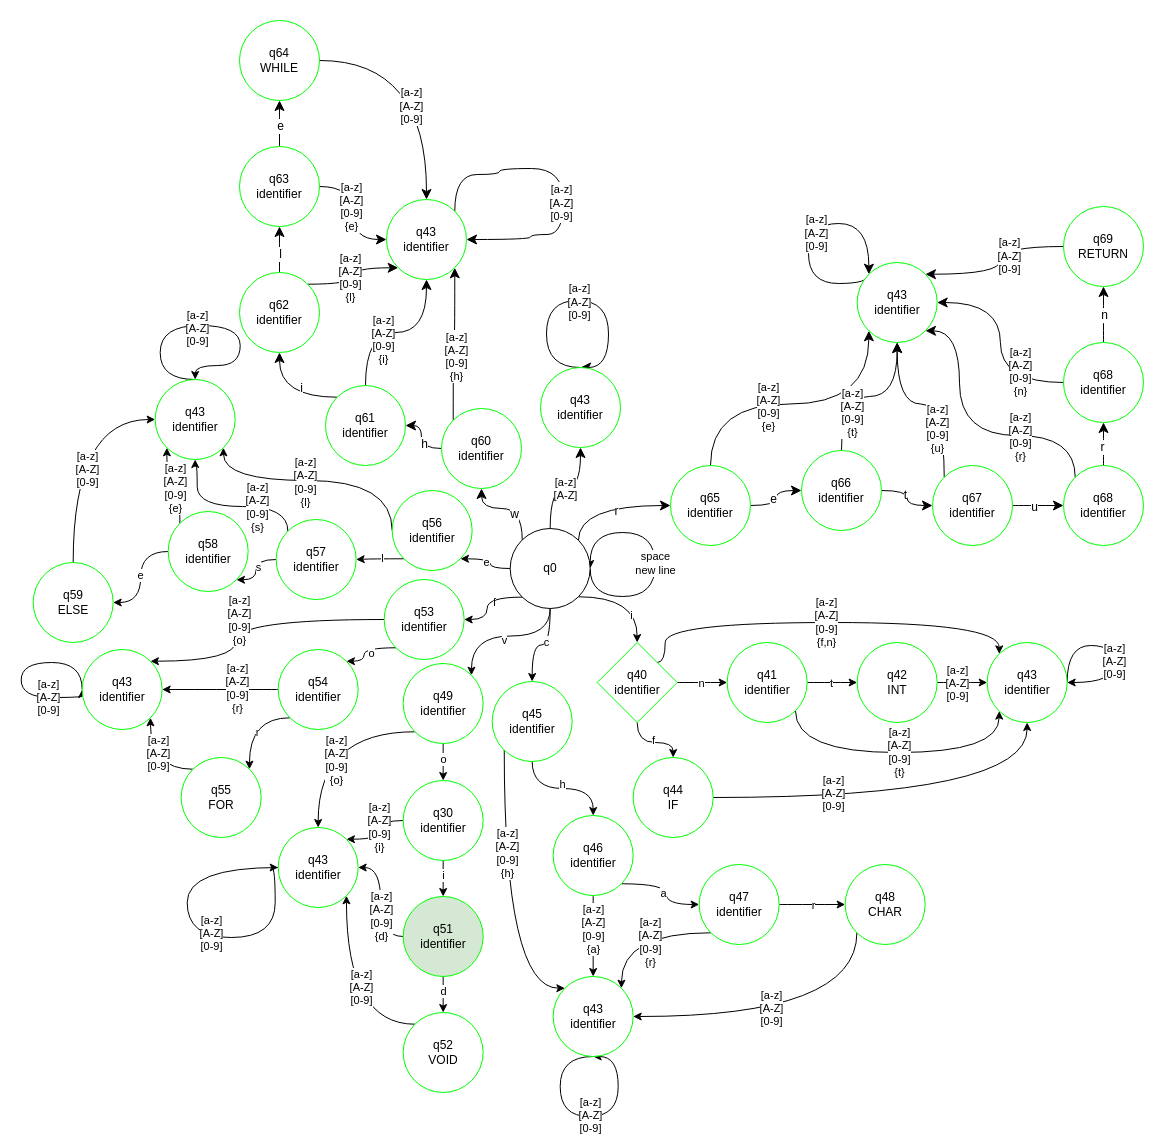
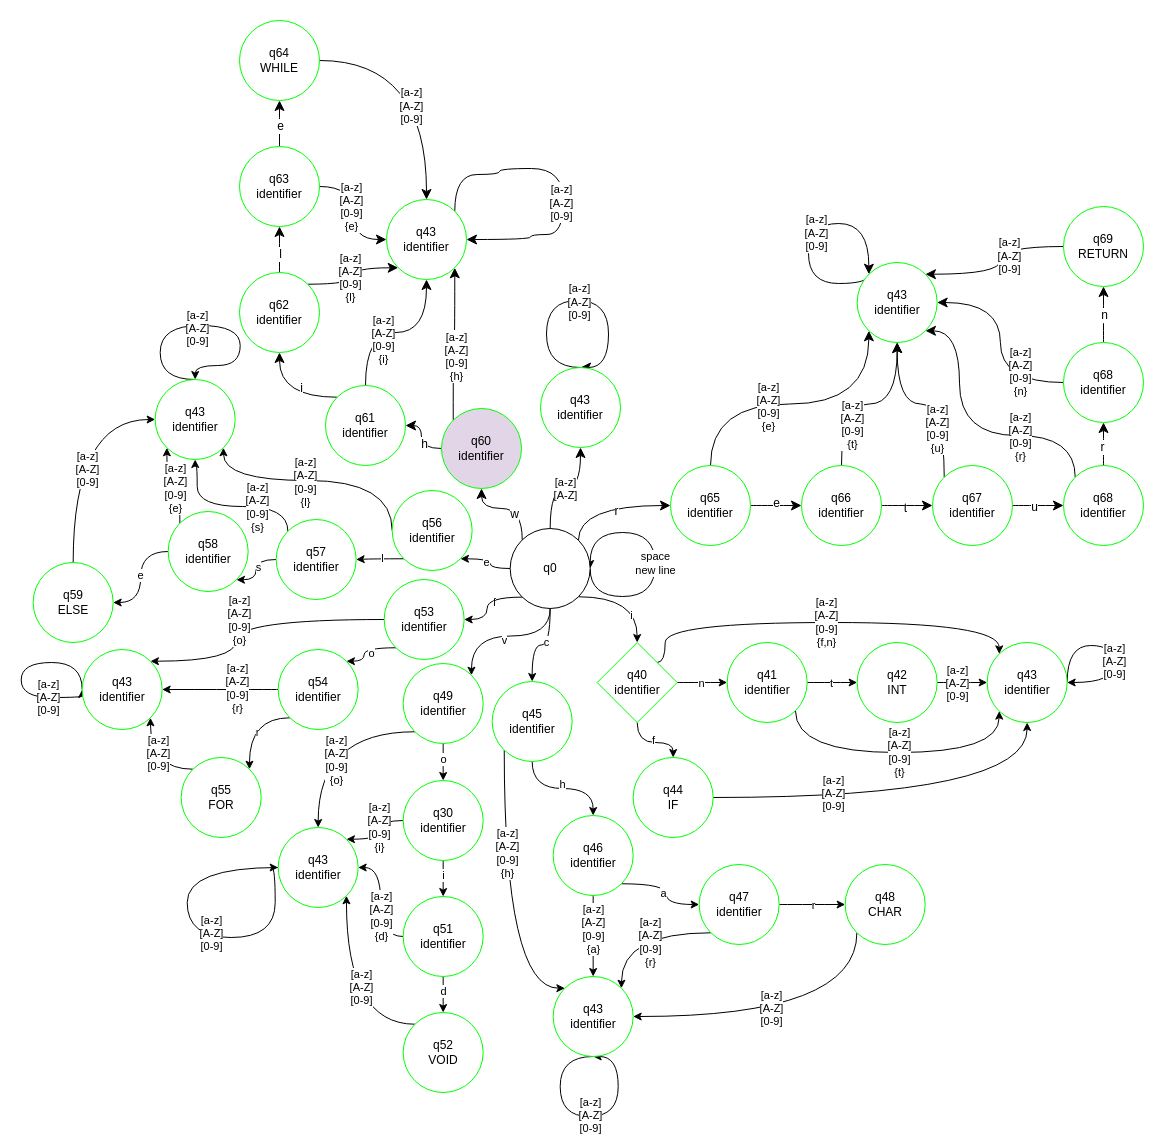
(482, 449) -> (482, 449)
(842, 491) -> (842, 506)
(443, 937) -> (443, 937)
